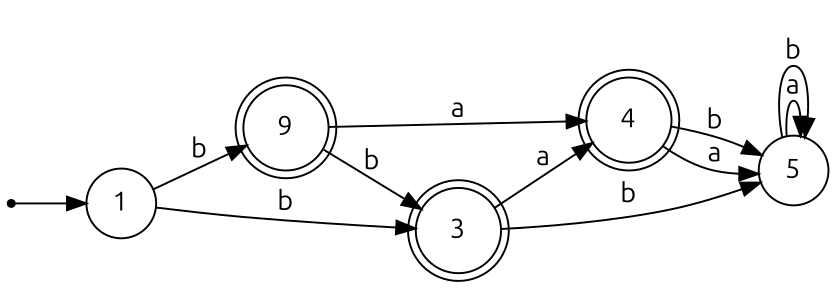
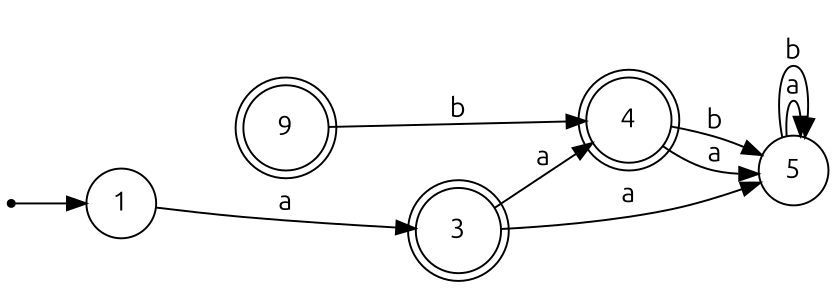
(458, 109) -> (458, 109)
(191, 171) -> none
(364, 174) -> none
(629, 195) -> (629, 195)
(286, 202) -> (286, 202)
